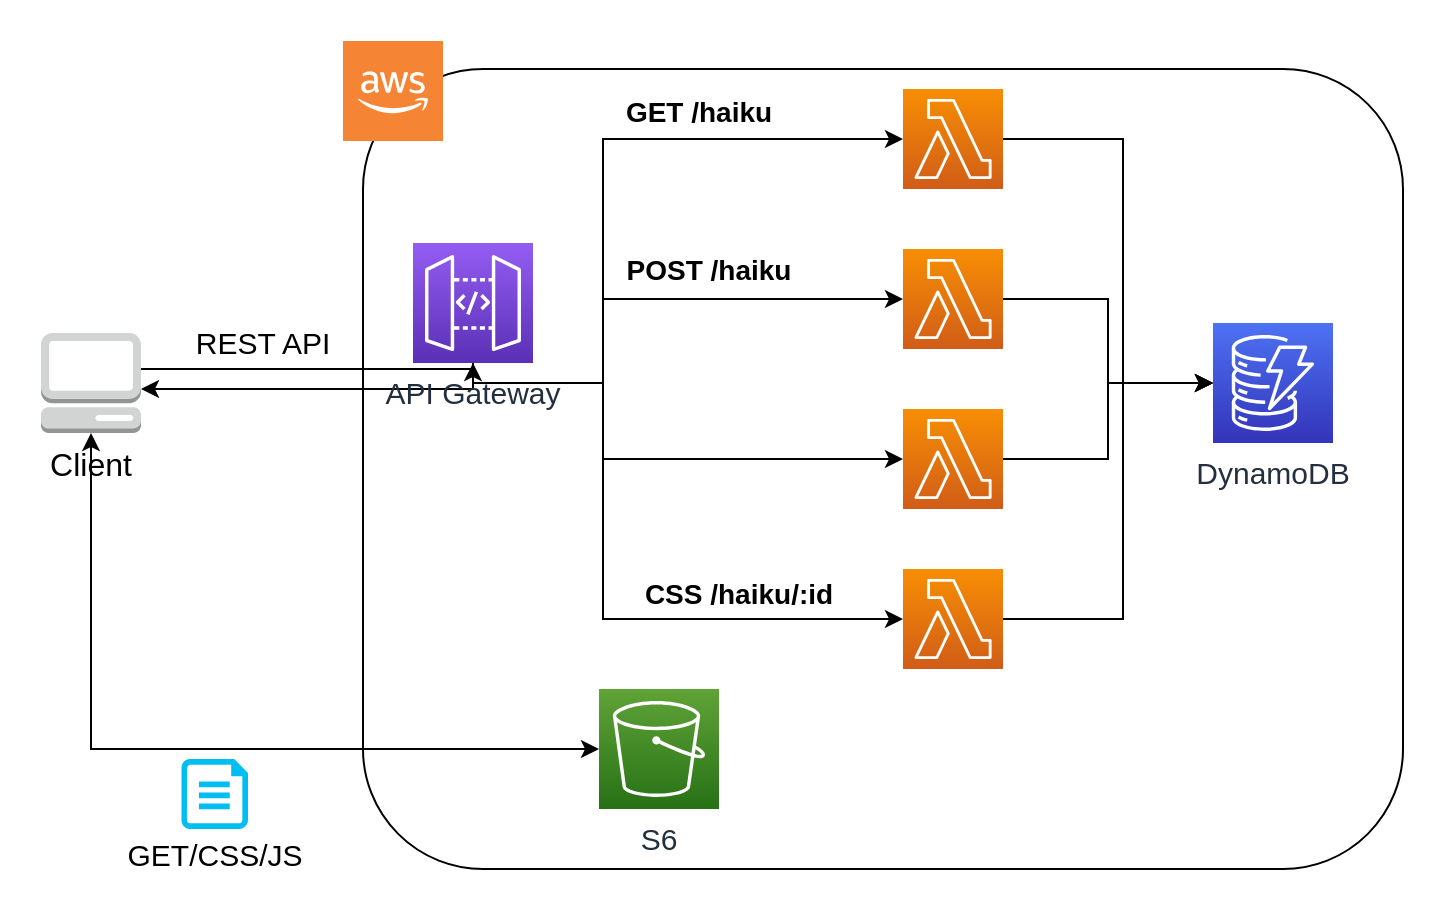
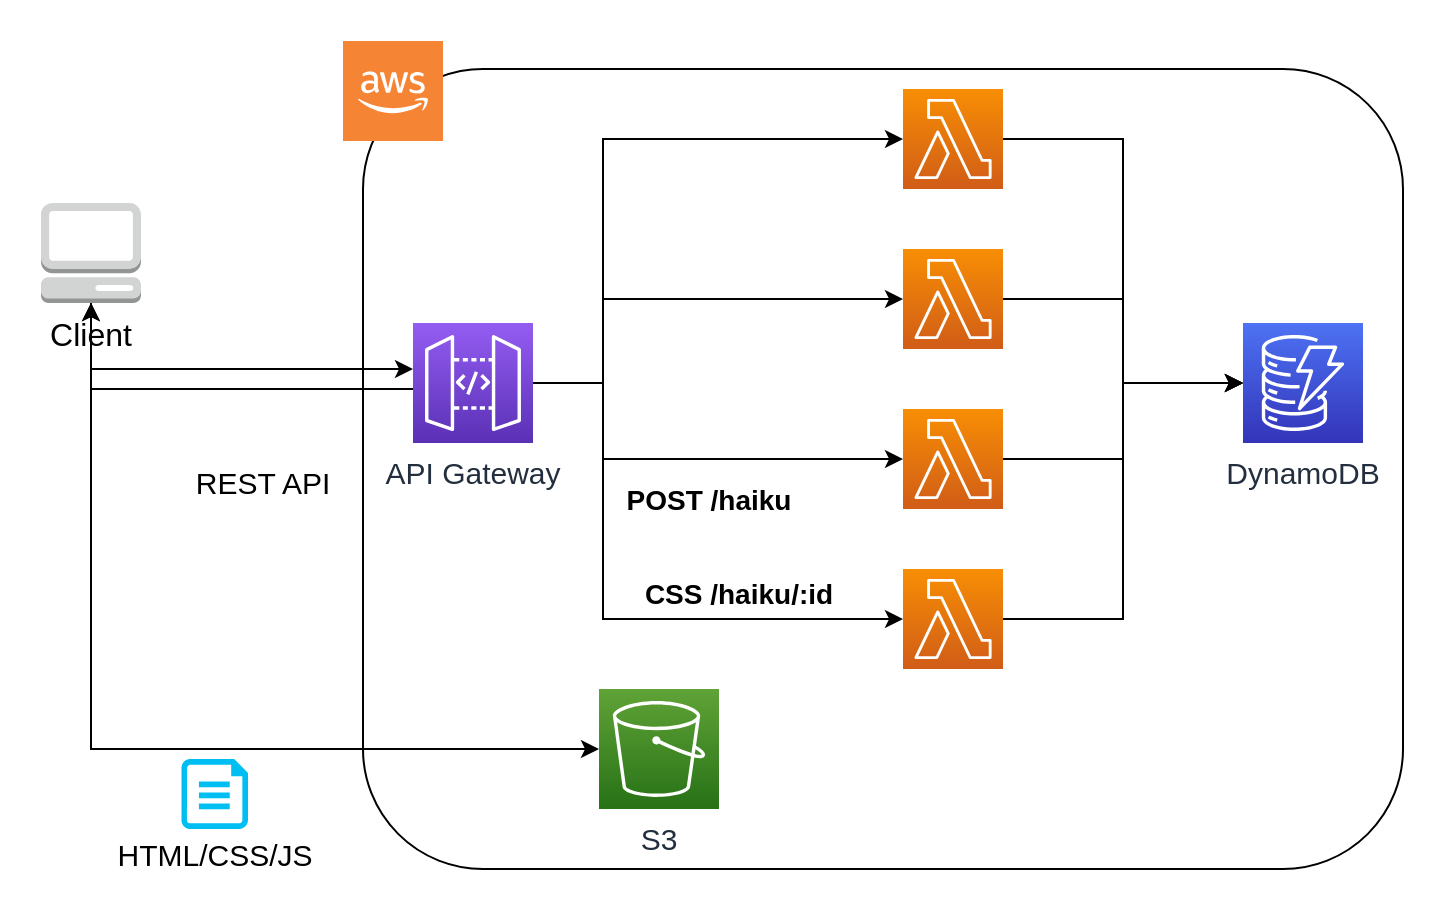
(699, 113) -> none
(709, 271) -> (709, 501)
(473, 303) -> (473, 383)
(263, 343) -> (263, 483)
(91, 383) -> (91, 253)
(1273, 383) -> (1303, 383)
(660, 837) -> (660, 837)
(216, 855) -> (216, 855)
